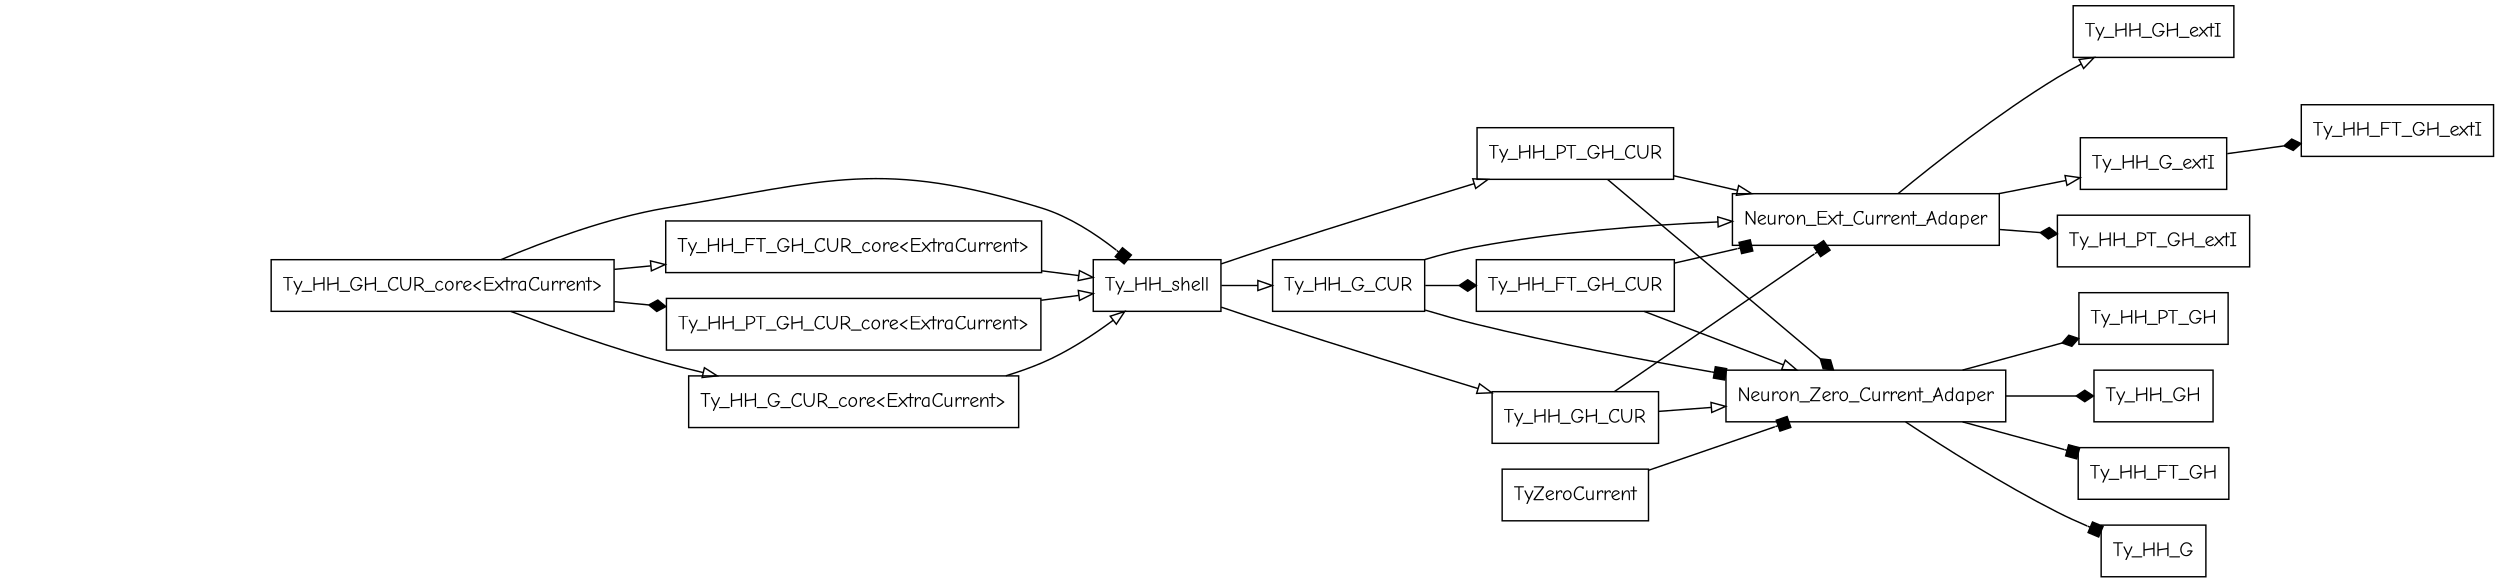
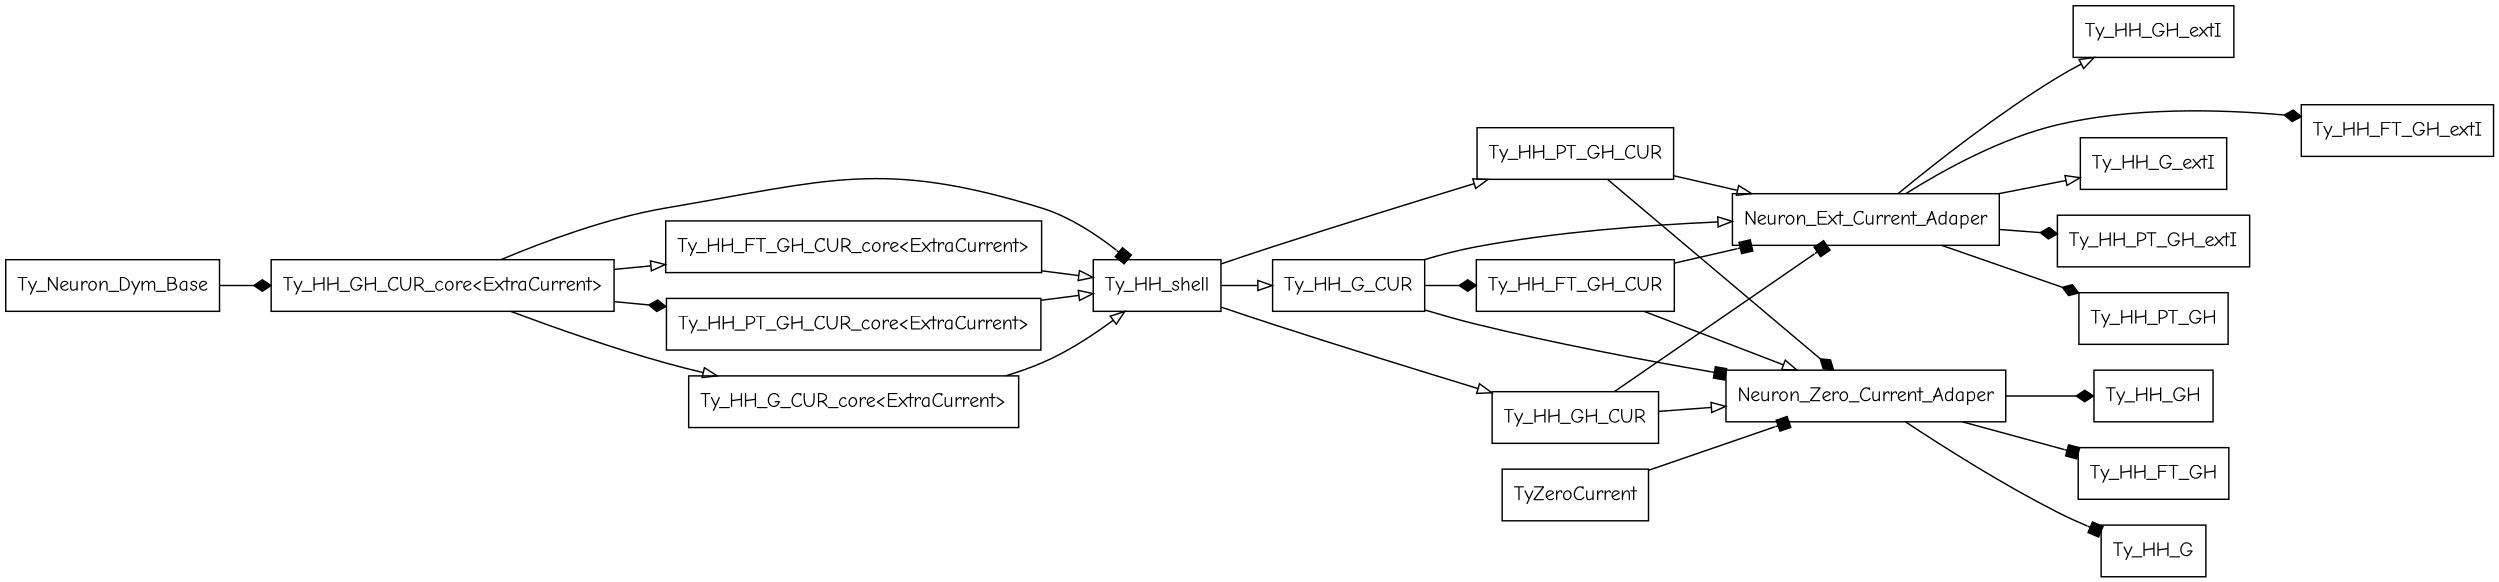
(2255, 150) -> (2087, 119)
none -> (113, 286)
(2012, 357) -> (2002, 266)
